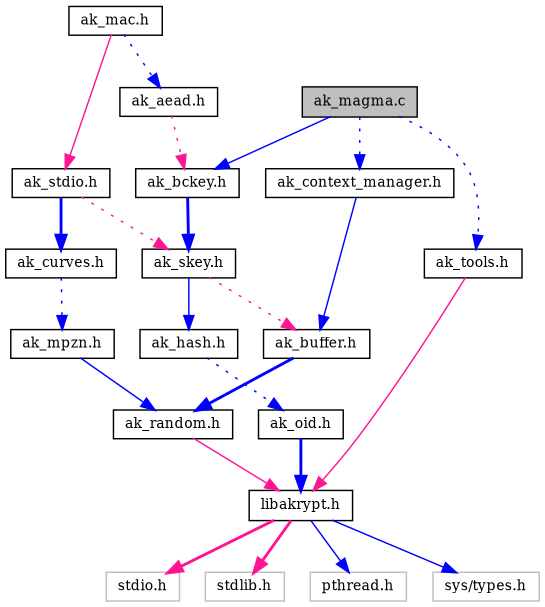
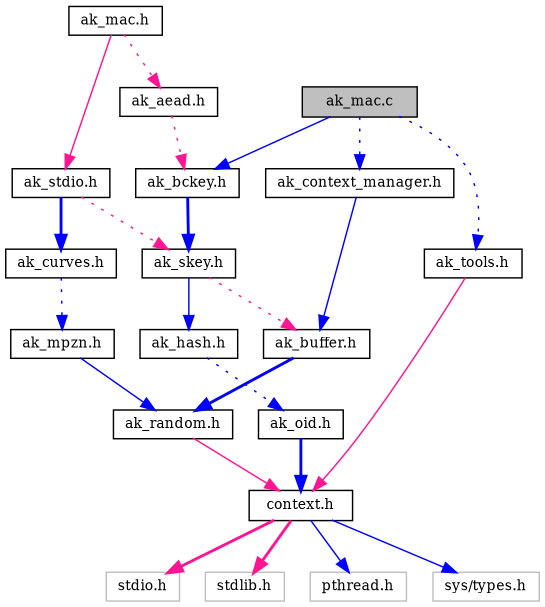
(138, 55) -> (138, 55)
(360, 102) -> (360, 102)
(301, 506) -> (301, 506)
